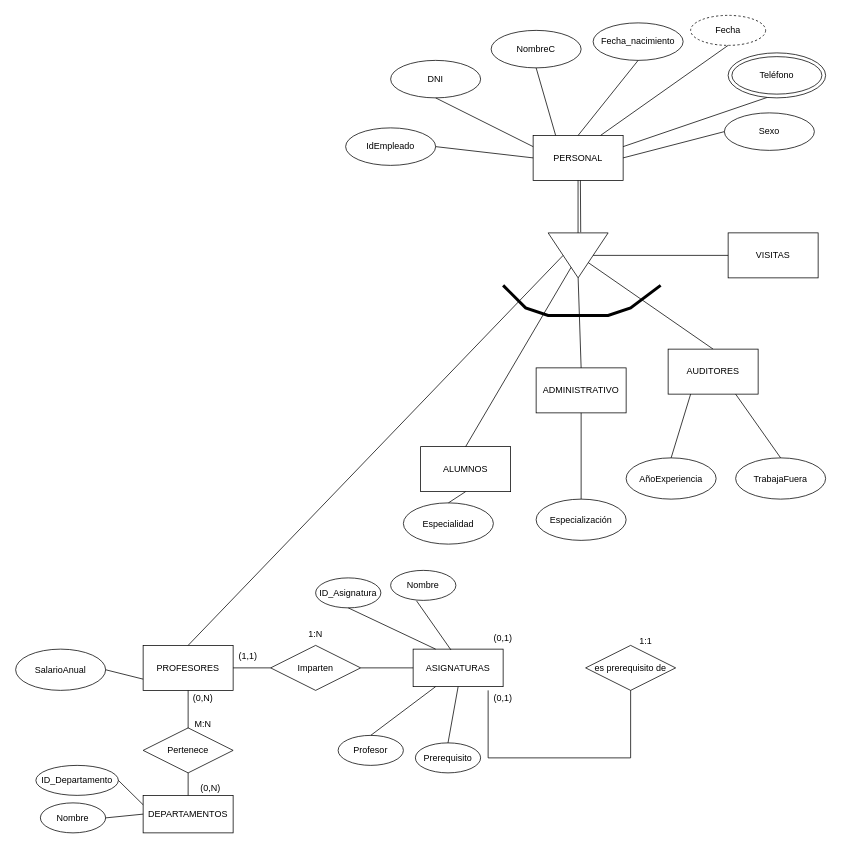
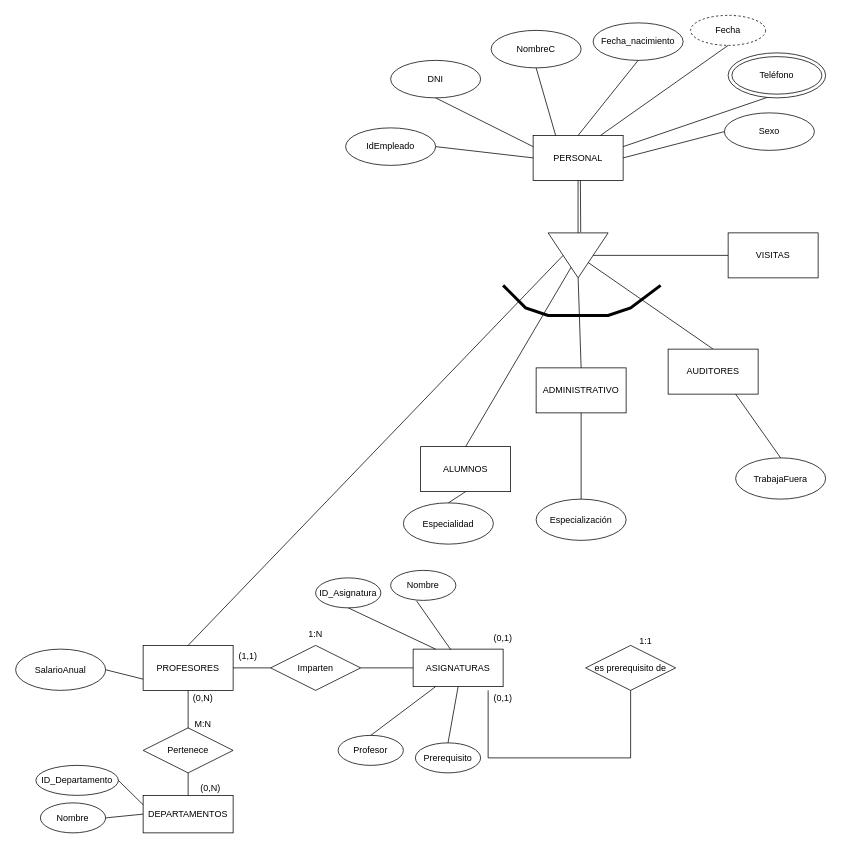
(681, 426) -> none
(671, 479) -> none
